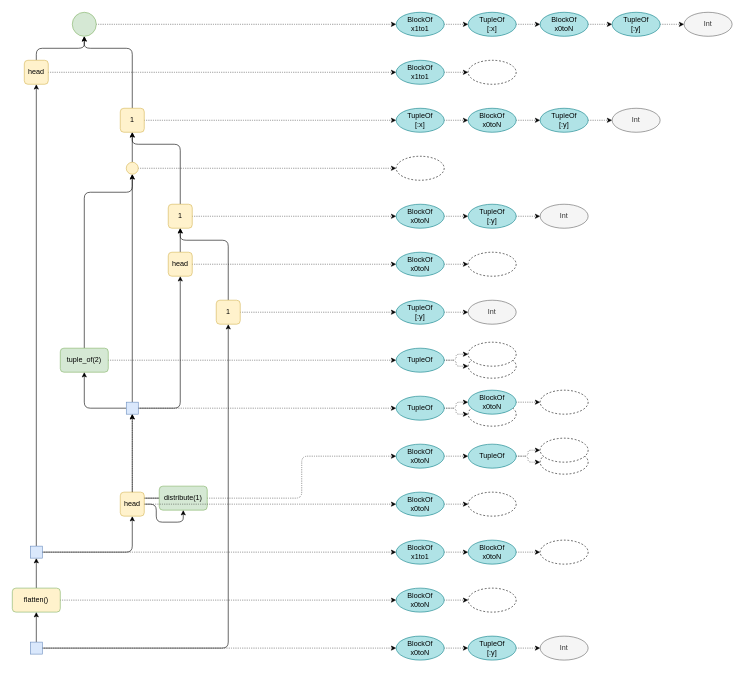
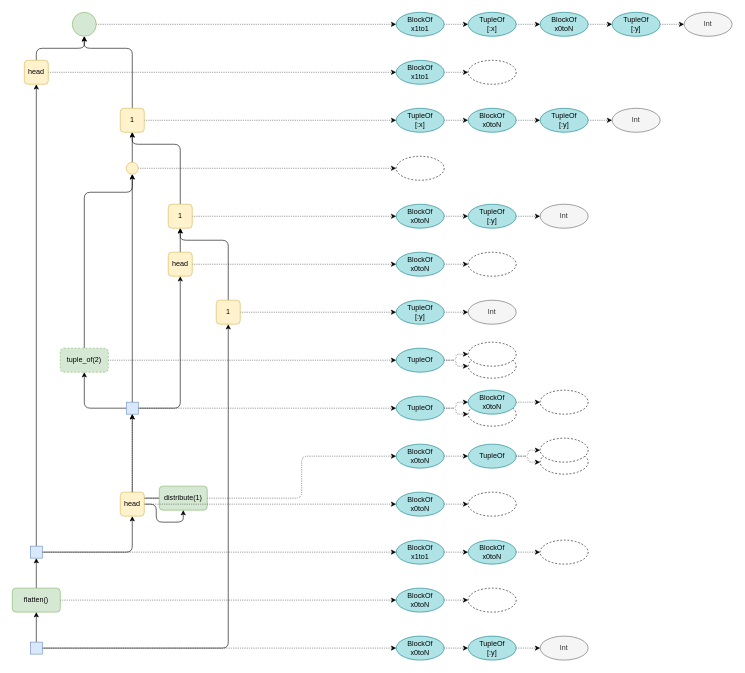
(84, 360) -> (84, 360)
(36, 600) -> (36, 600)
